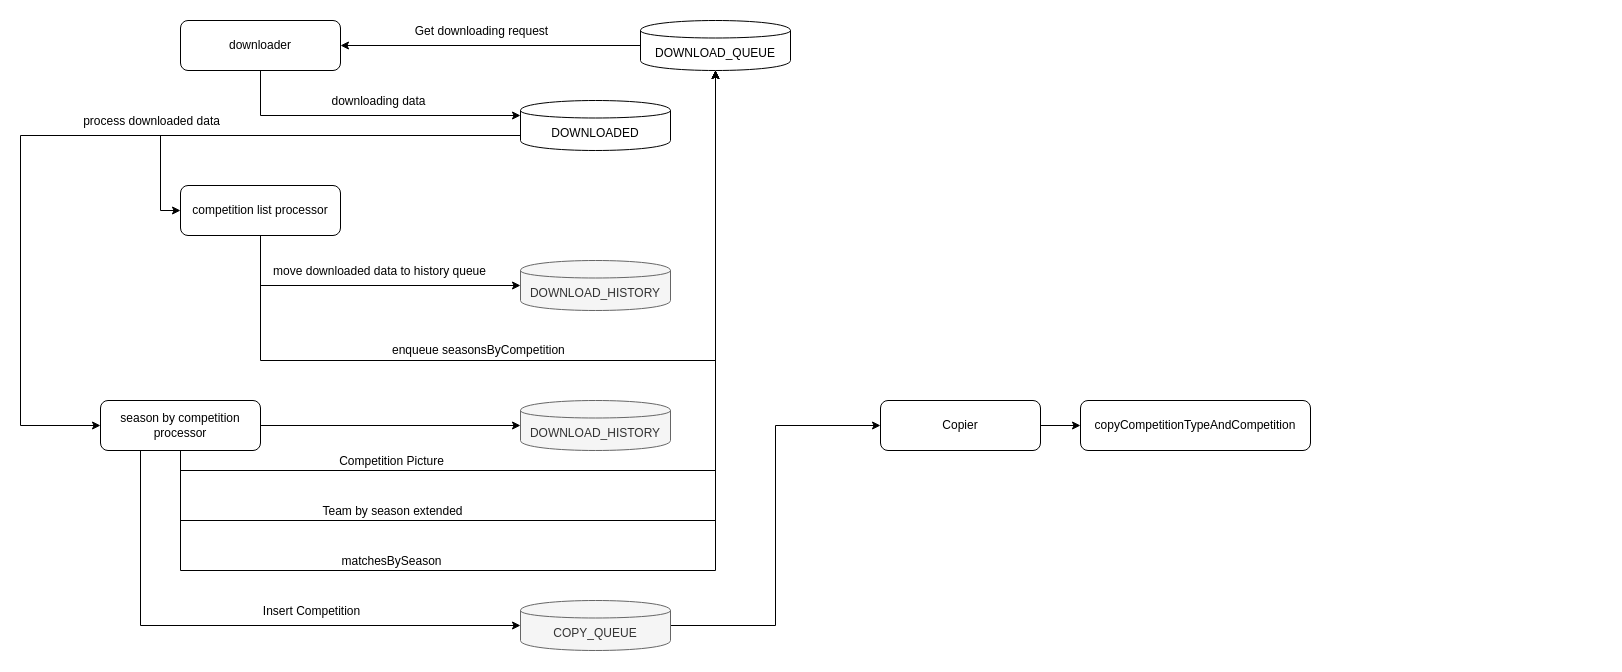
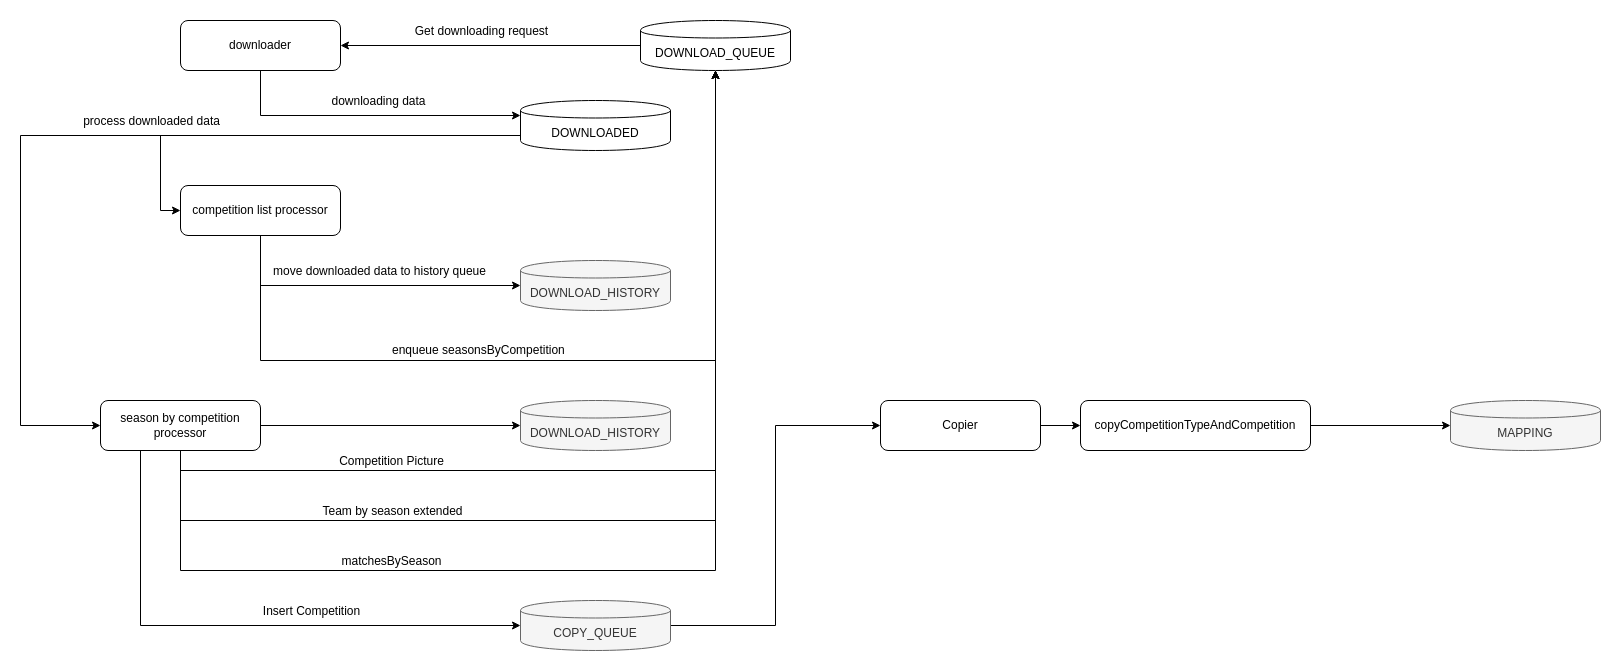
none -> (1377, 426)
none -> (1526, 426)
